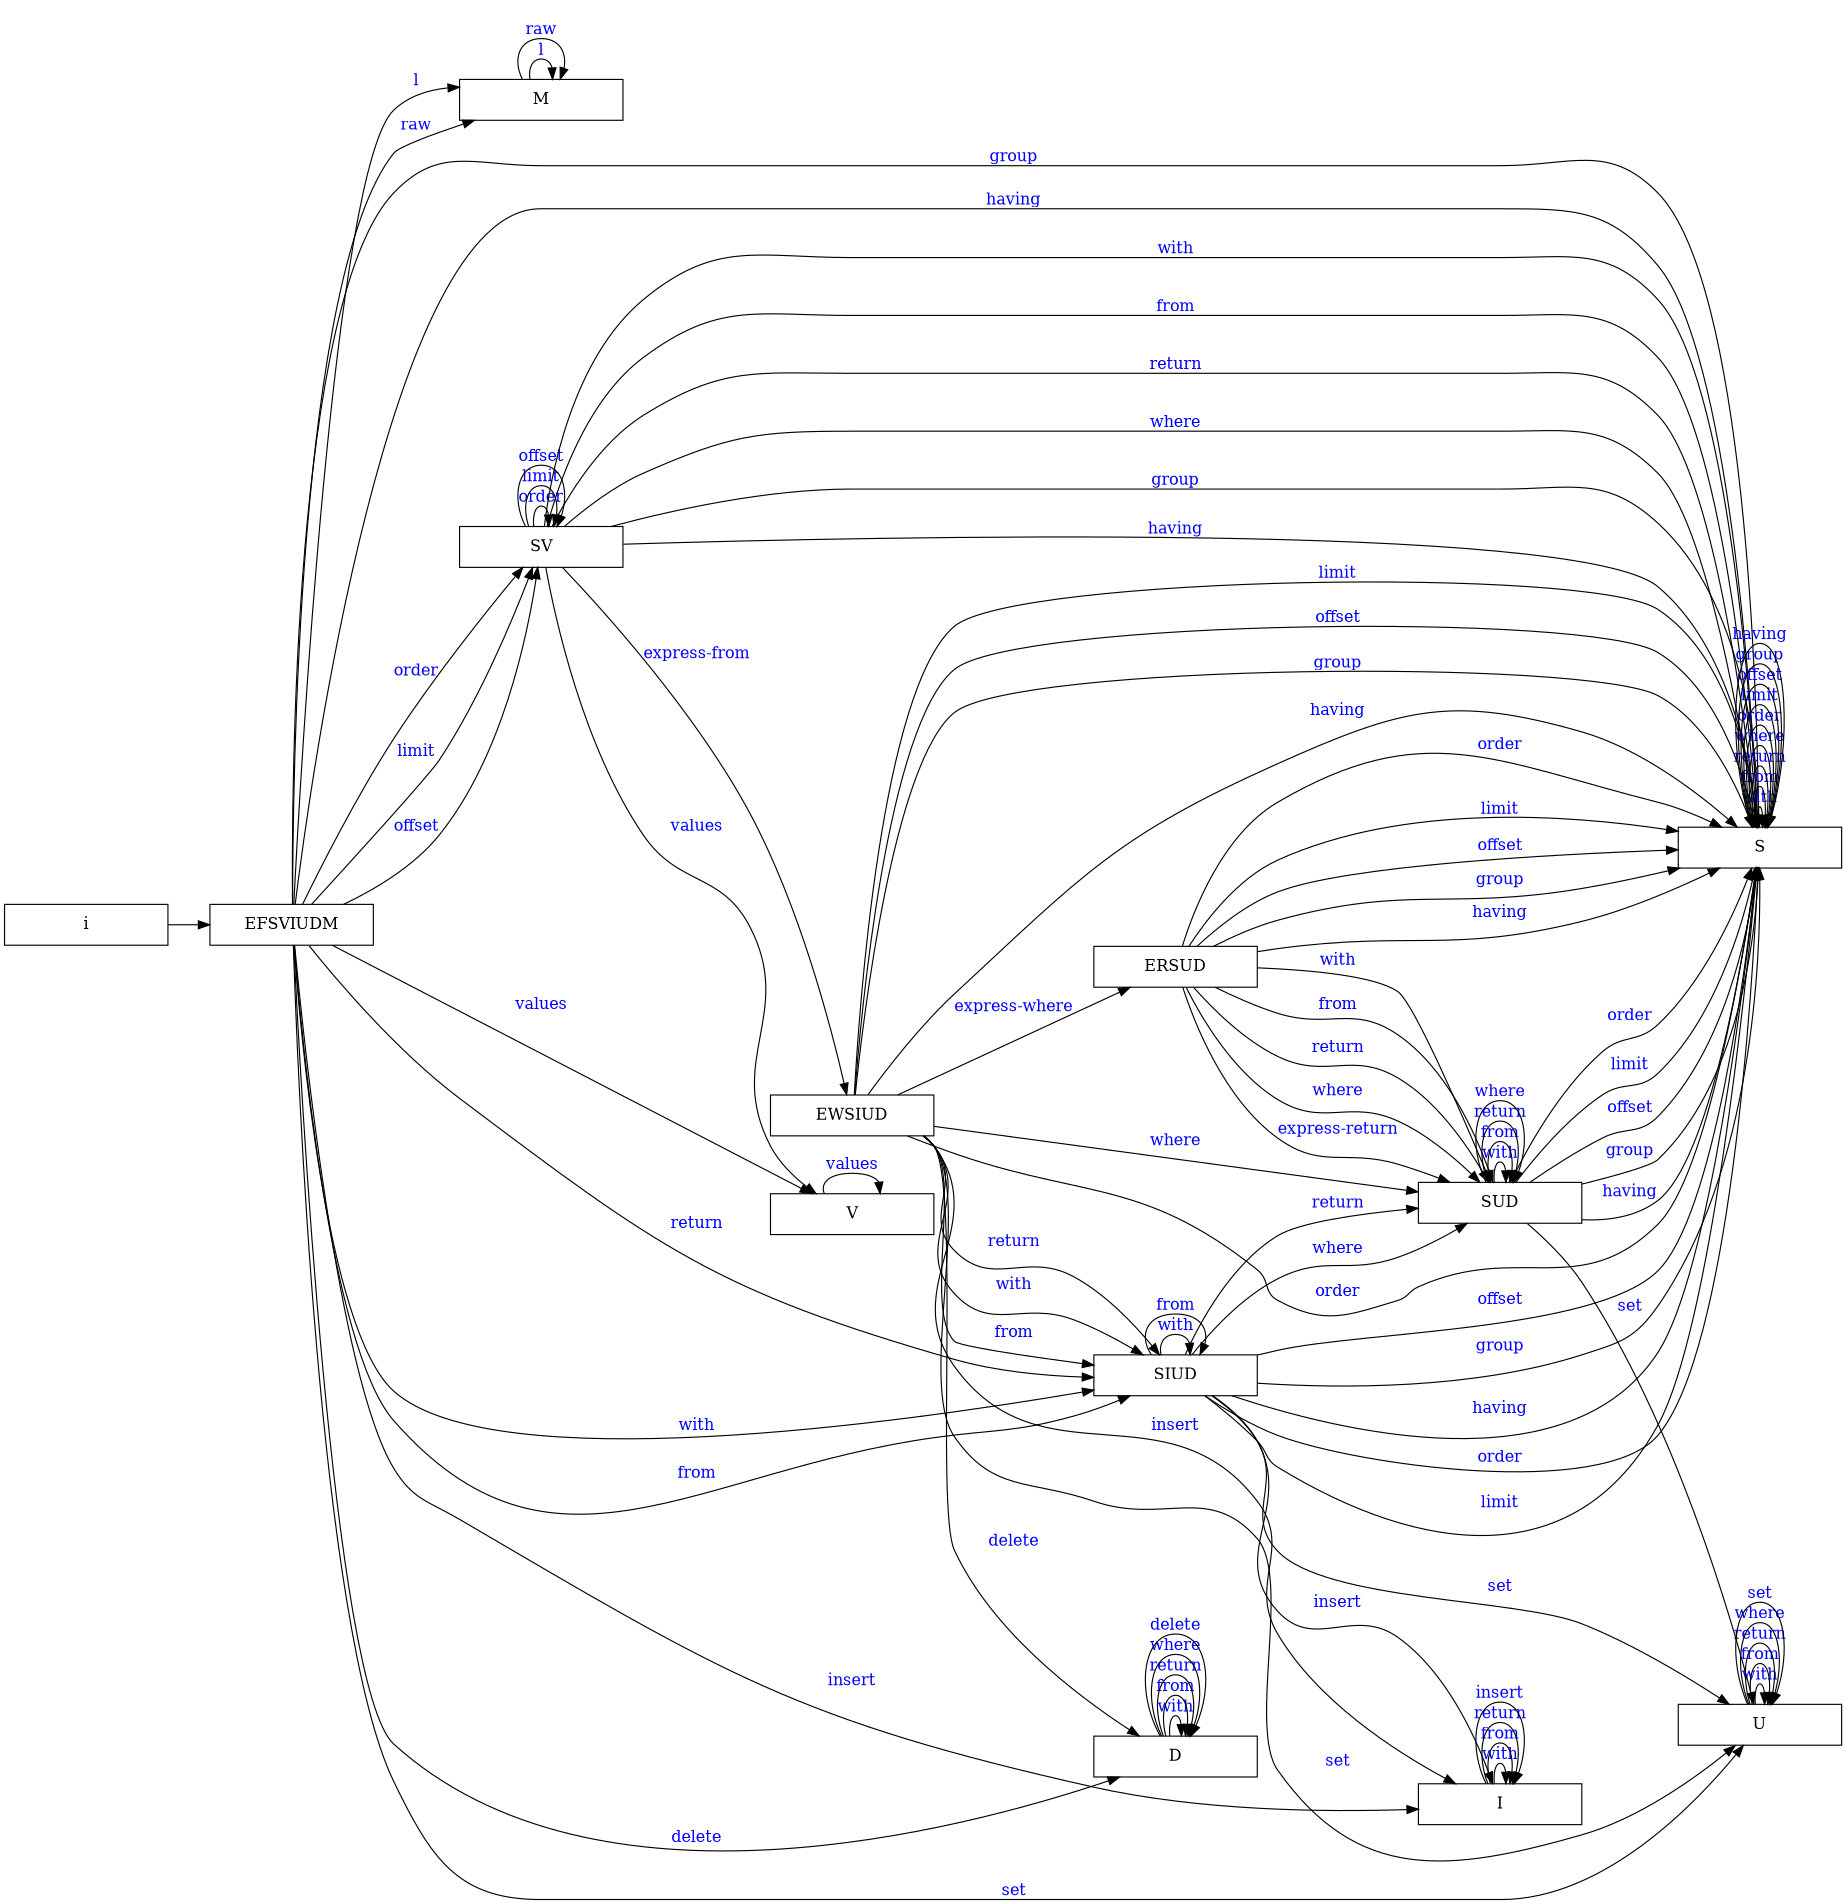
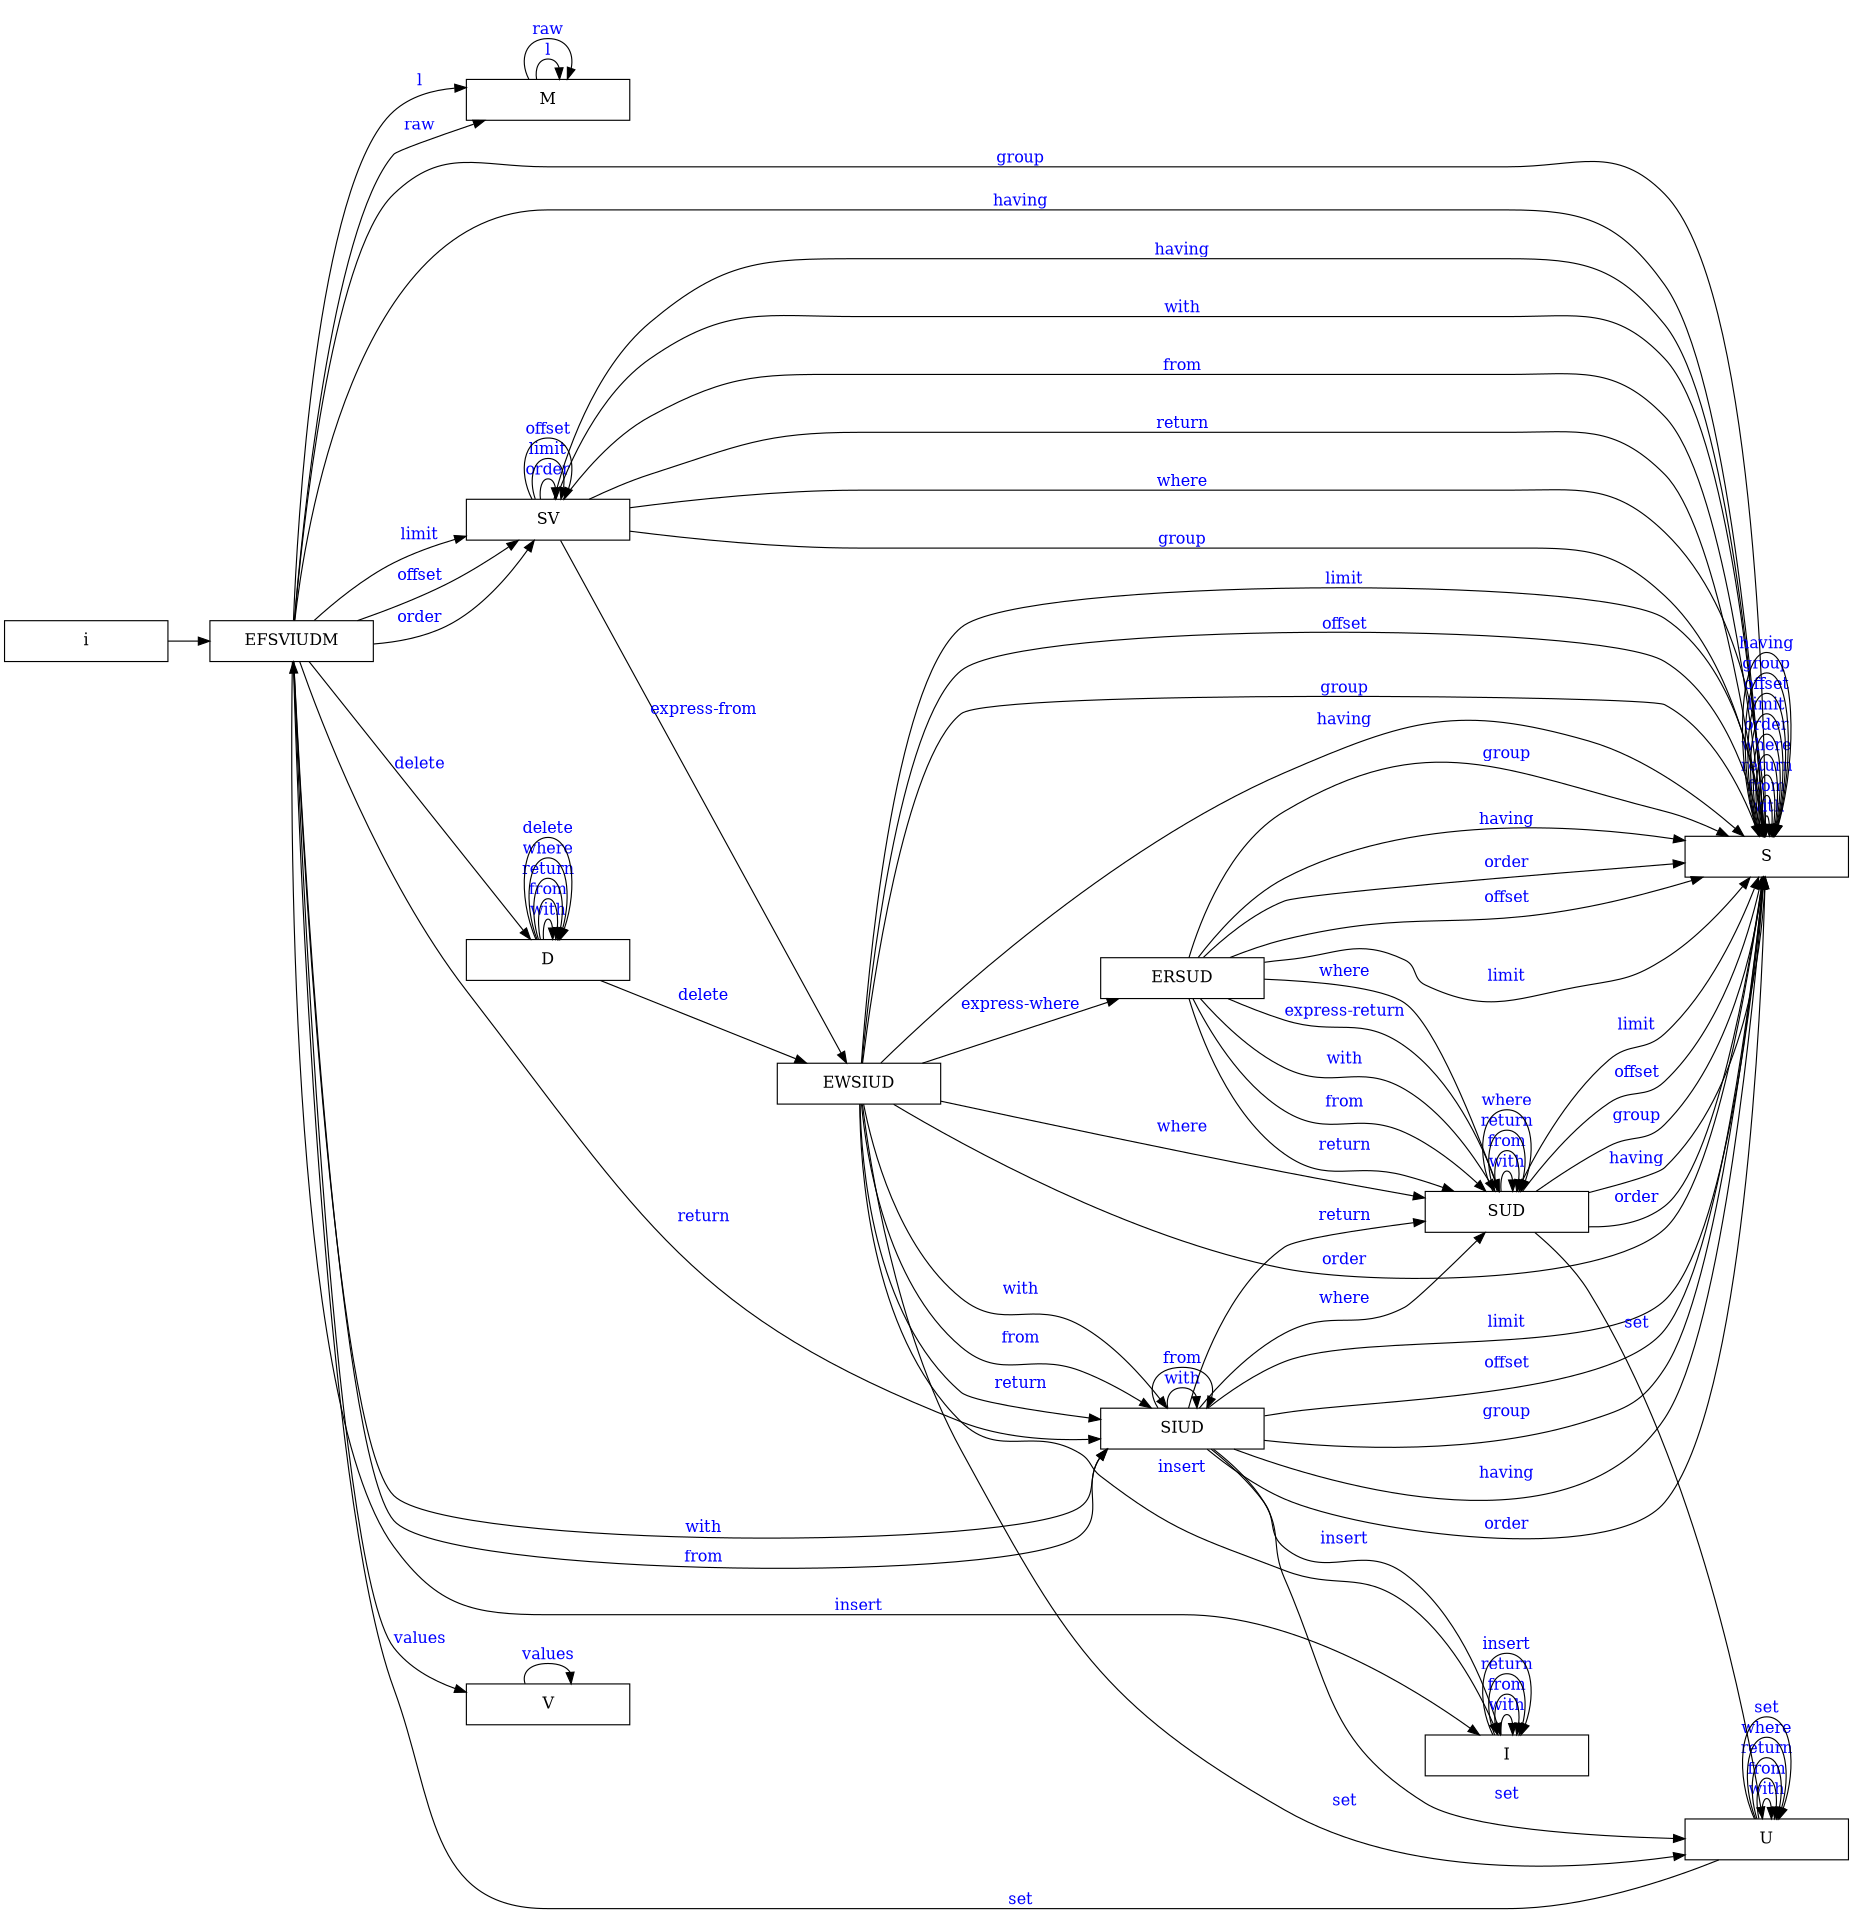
(696, 878) -> none
(947, 1467) -> (698, 1020)
(639, 1900) -> (481, 1891)
